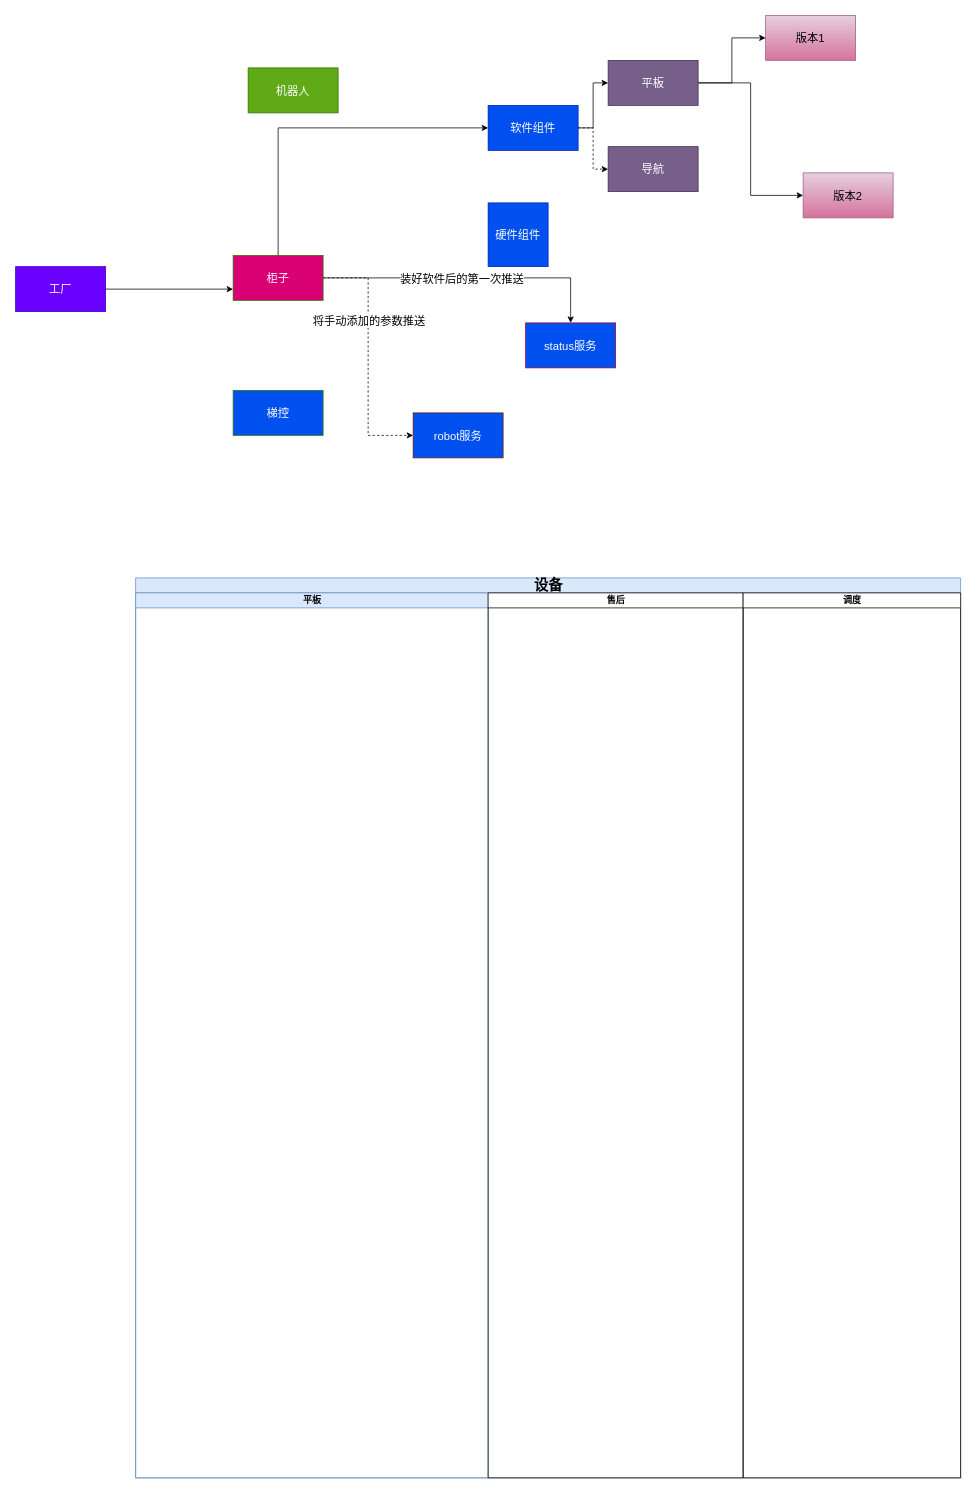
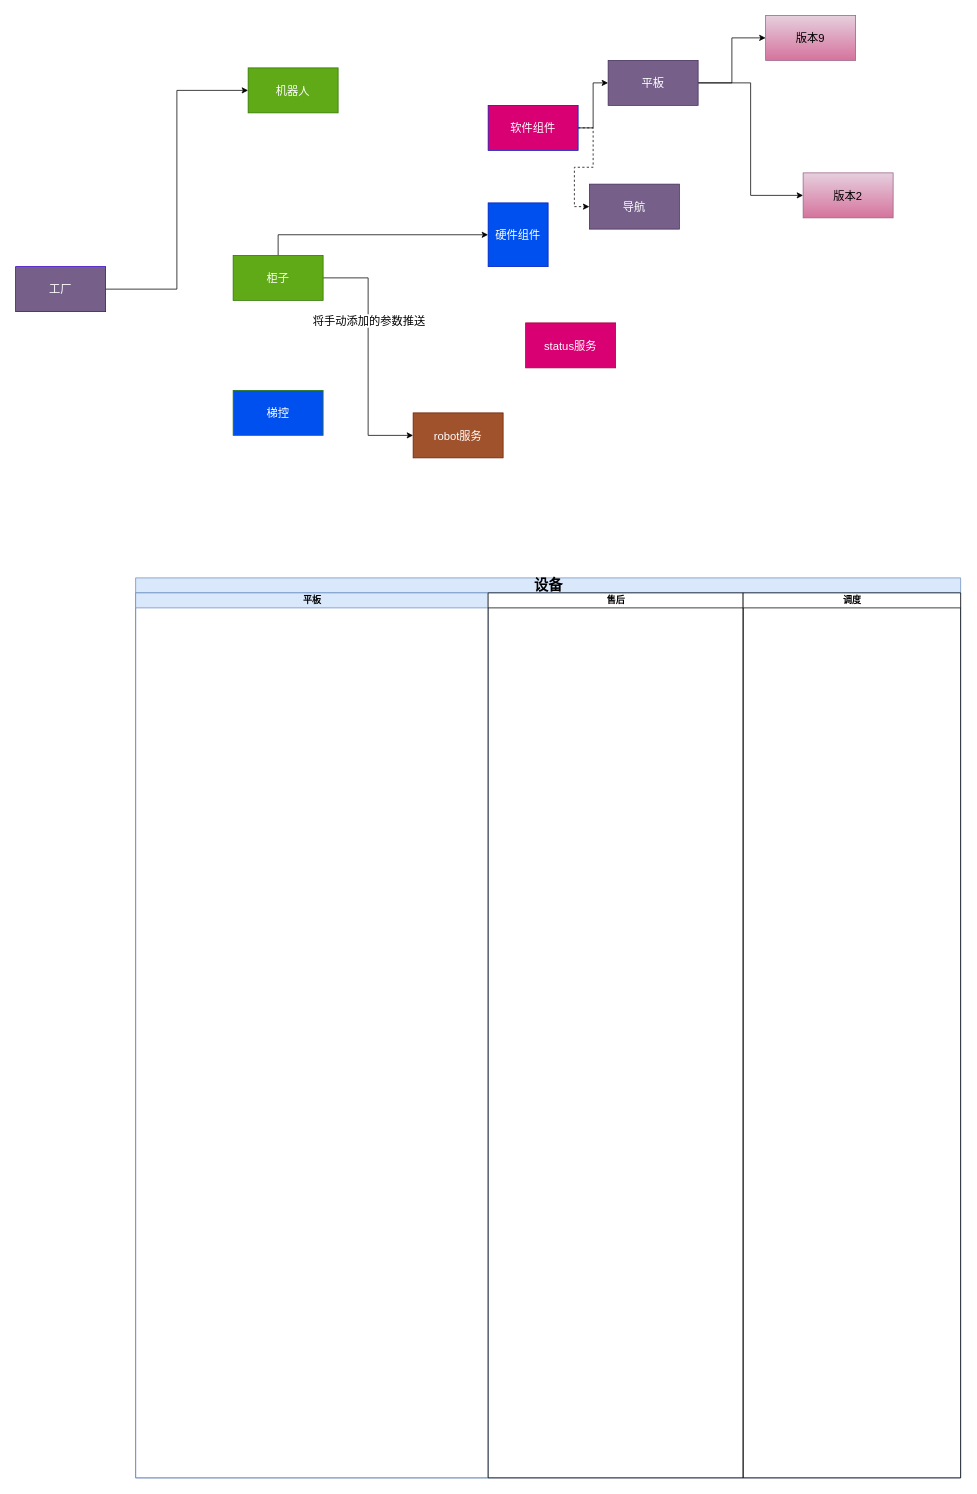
(810, 38) -> (810, 38)
none -> (209, 90)
(278, 128) -> none
(533, 128) -> (533, 128)
(653, 169) -> (634, 207)
none -> (381, 235)
(278, 278) -> (278, 278)
(461, 278) -> none
(60, 289) -> (60, 289)
(226, 289) -> none
(570, 345) -> (570, 345)
(368, 401) -> (368, 401)
(458, 435) -> (458, 435)
